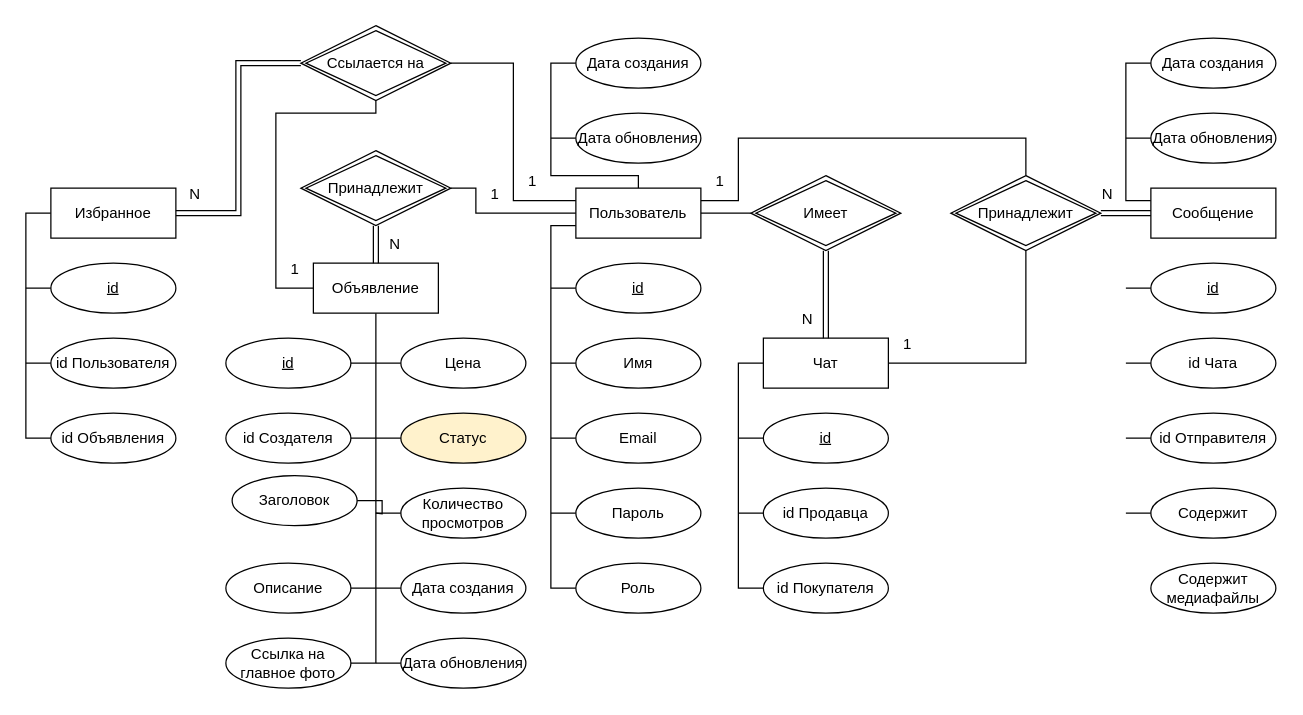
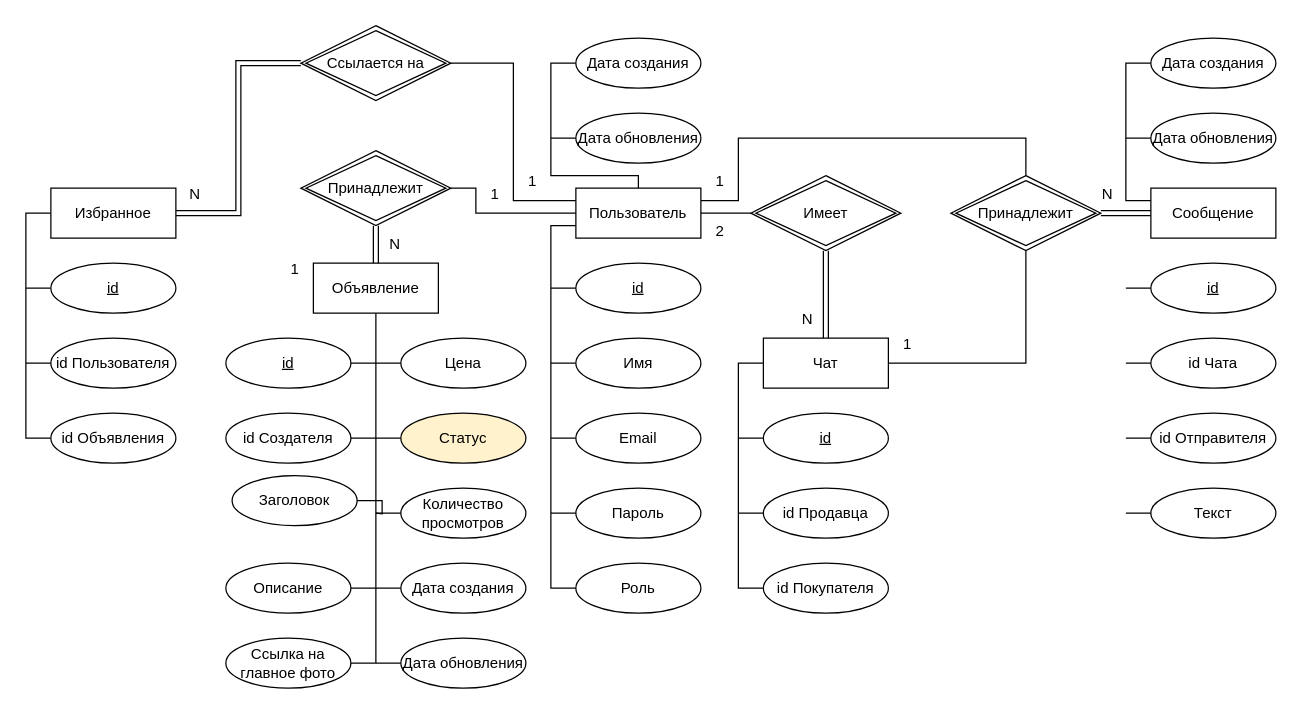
(276, 163) -> none
none -> (719, 232)
(1213, 513) -> (1213, 513)
(1213, 588) -> none
